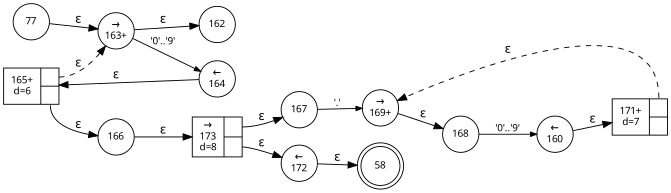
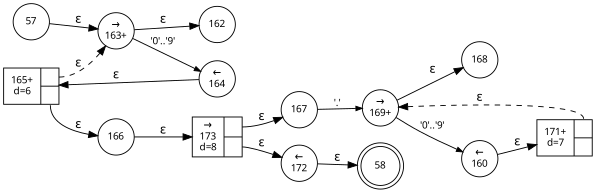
(31, 22) -> (31, 22)
(505, 134) -> (426, 135)
